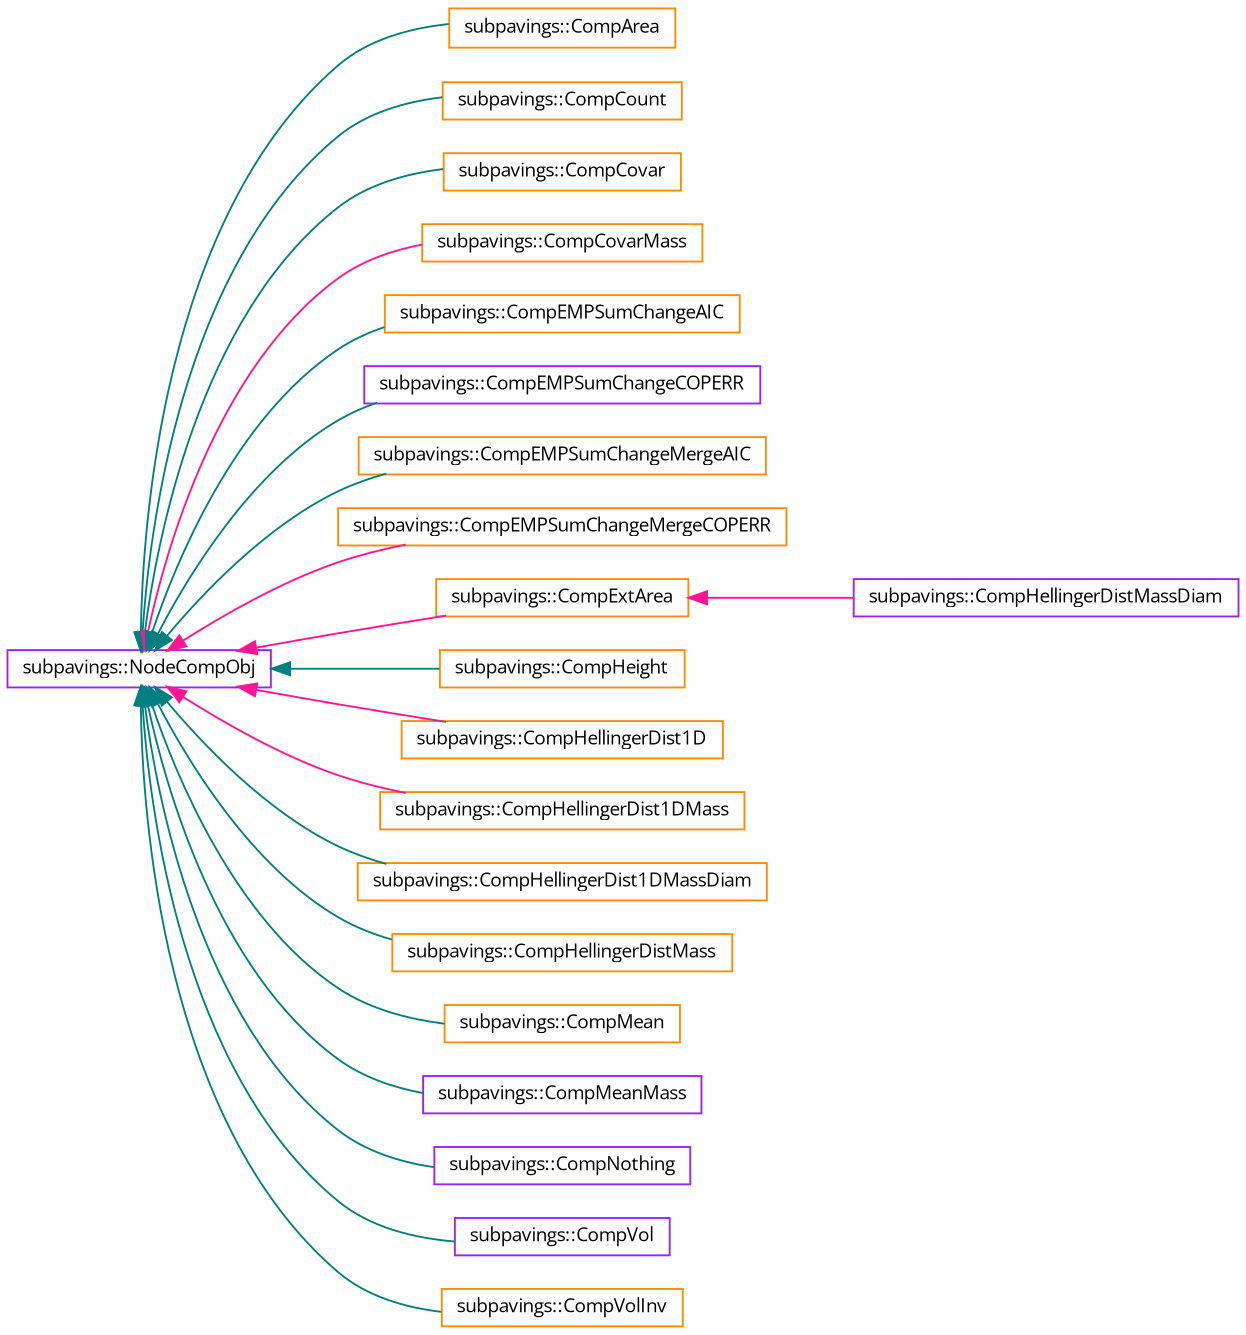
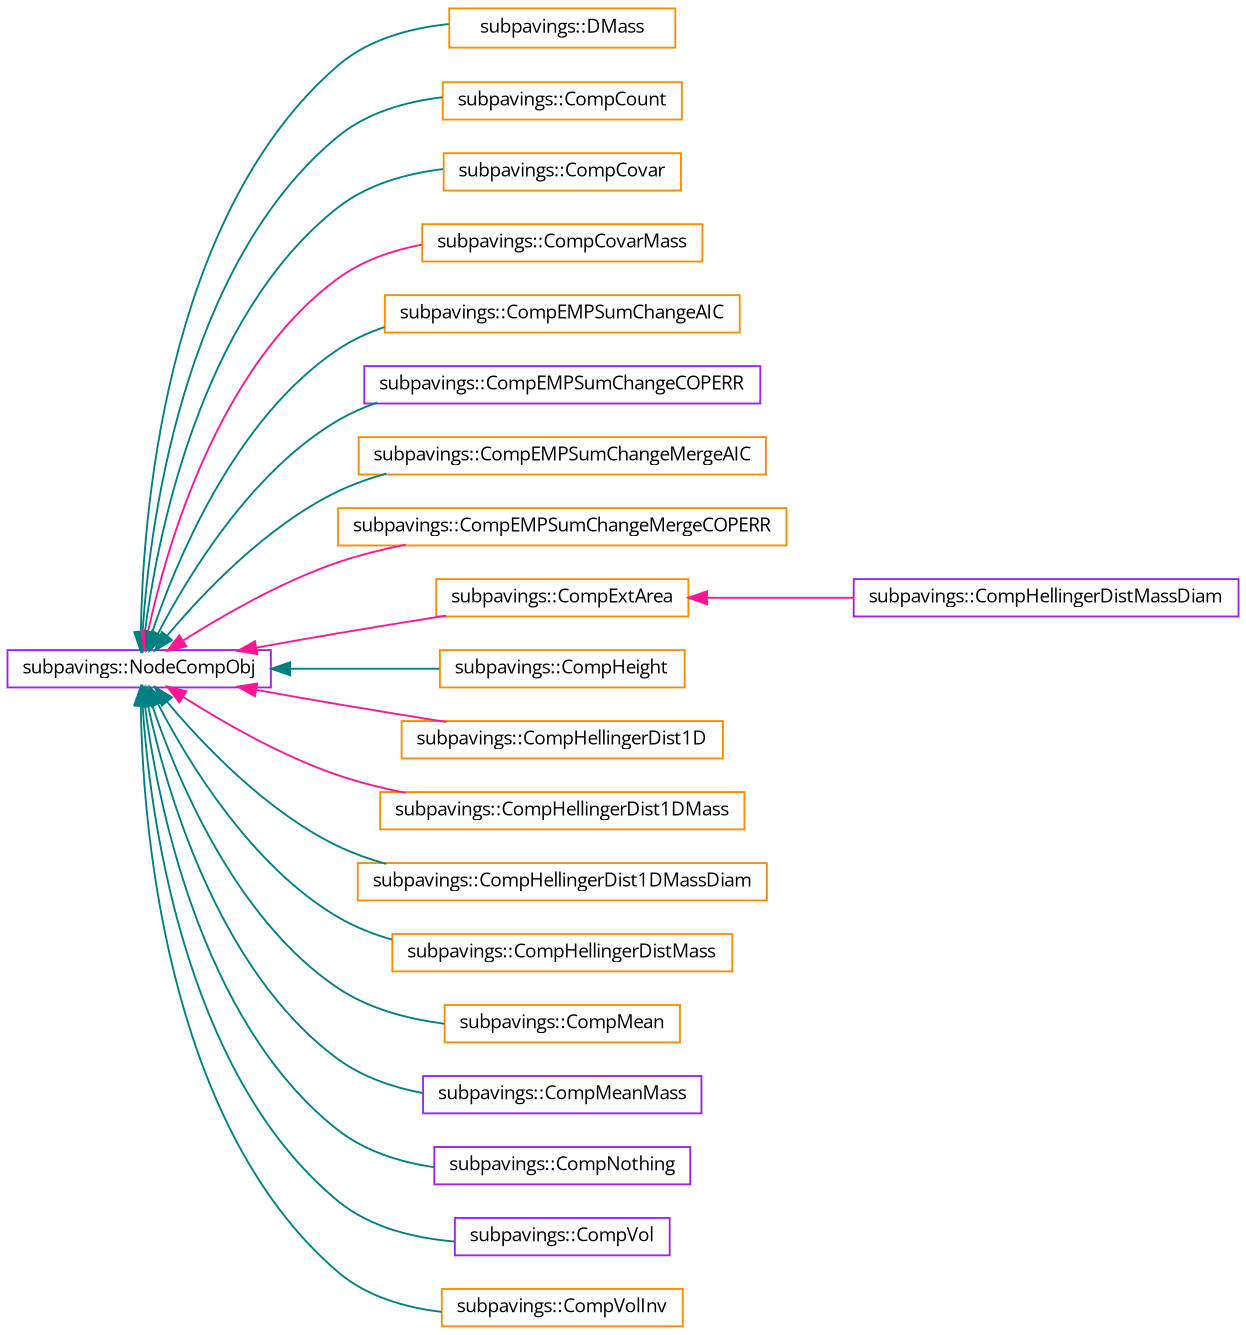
(562, 28) -> (562, 28)
